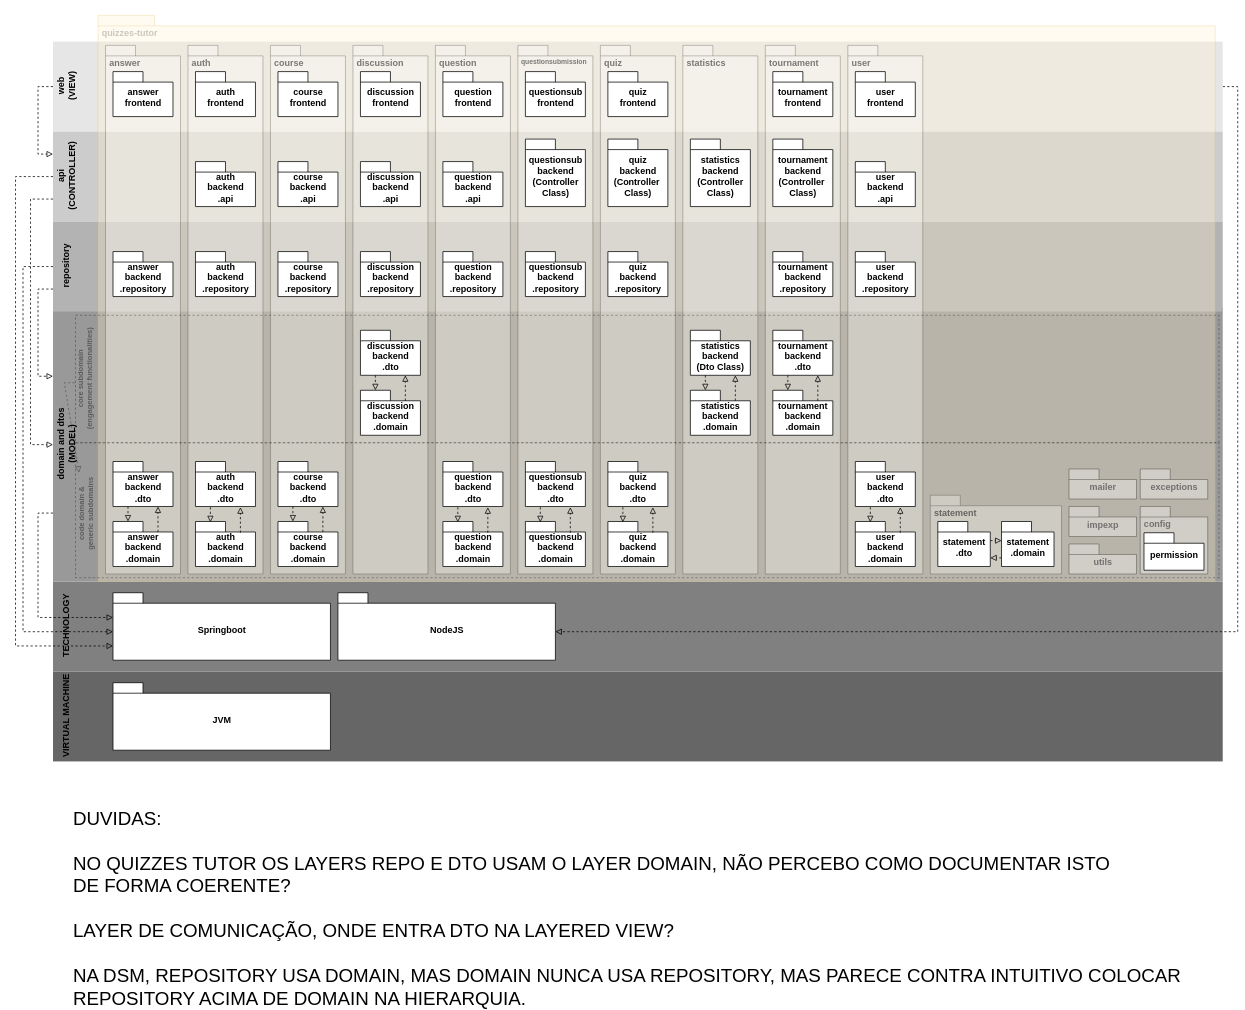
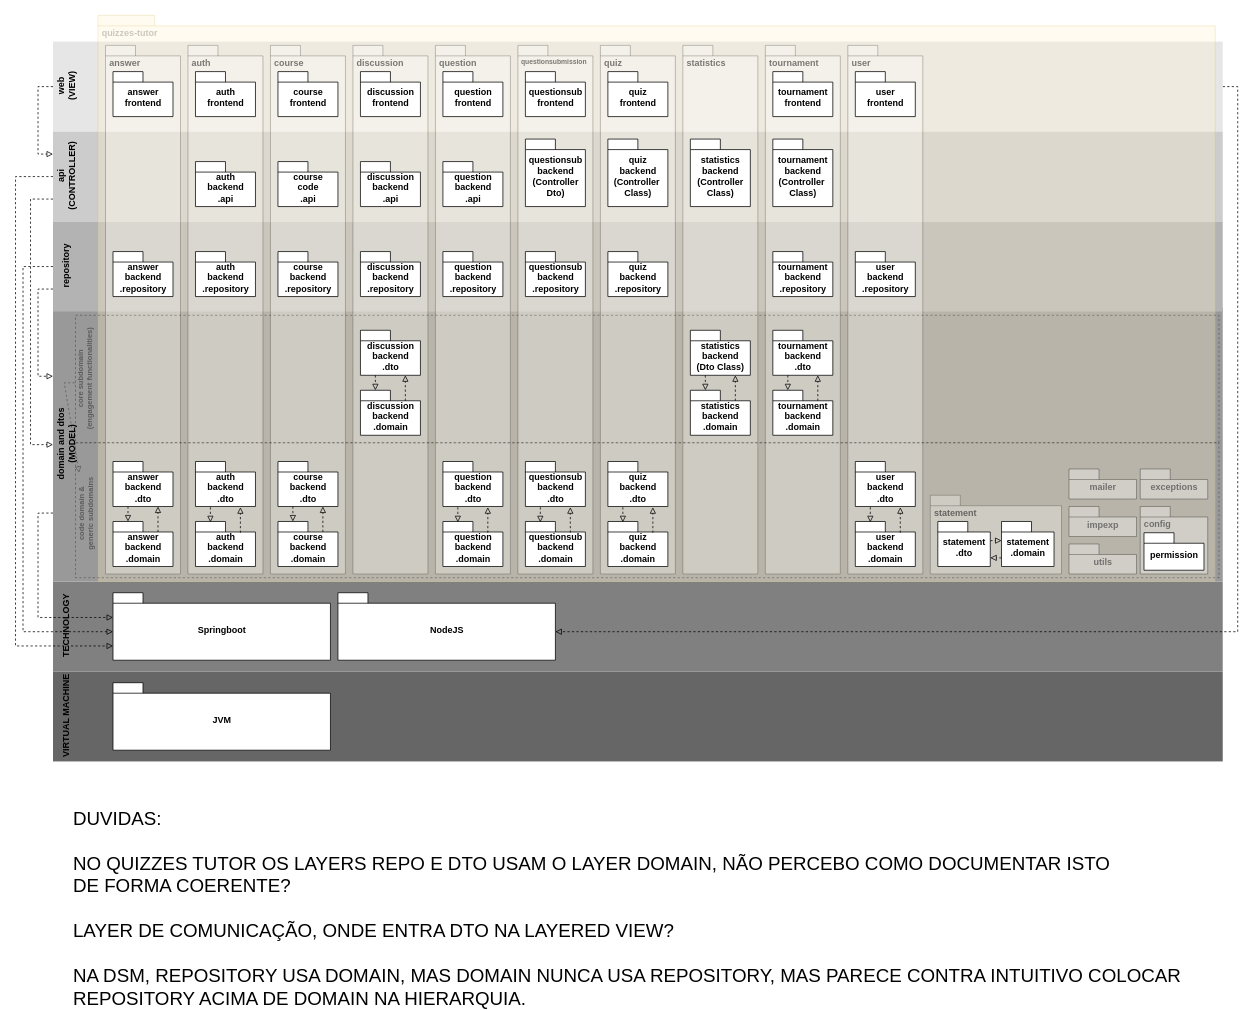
(556, 177) -> (556, 177)
(885, 184) -> none
(308, 188) -> (308, 188)
